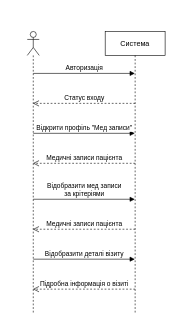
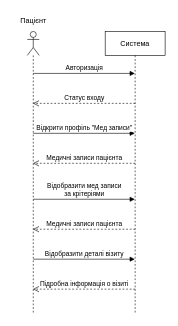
none -> (33, 21)
